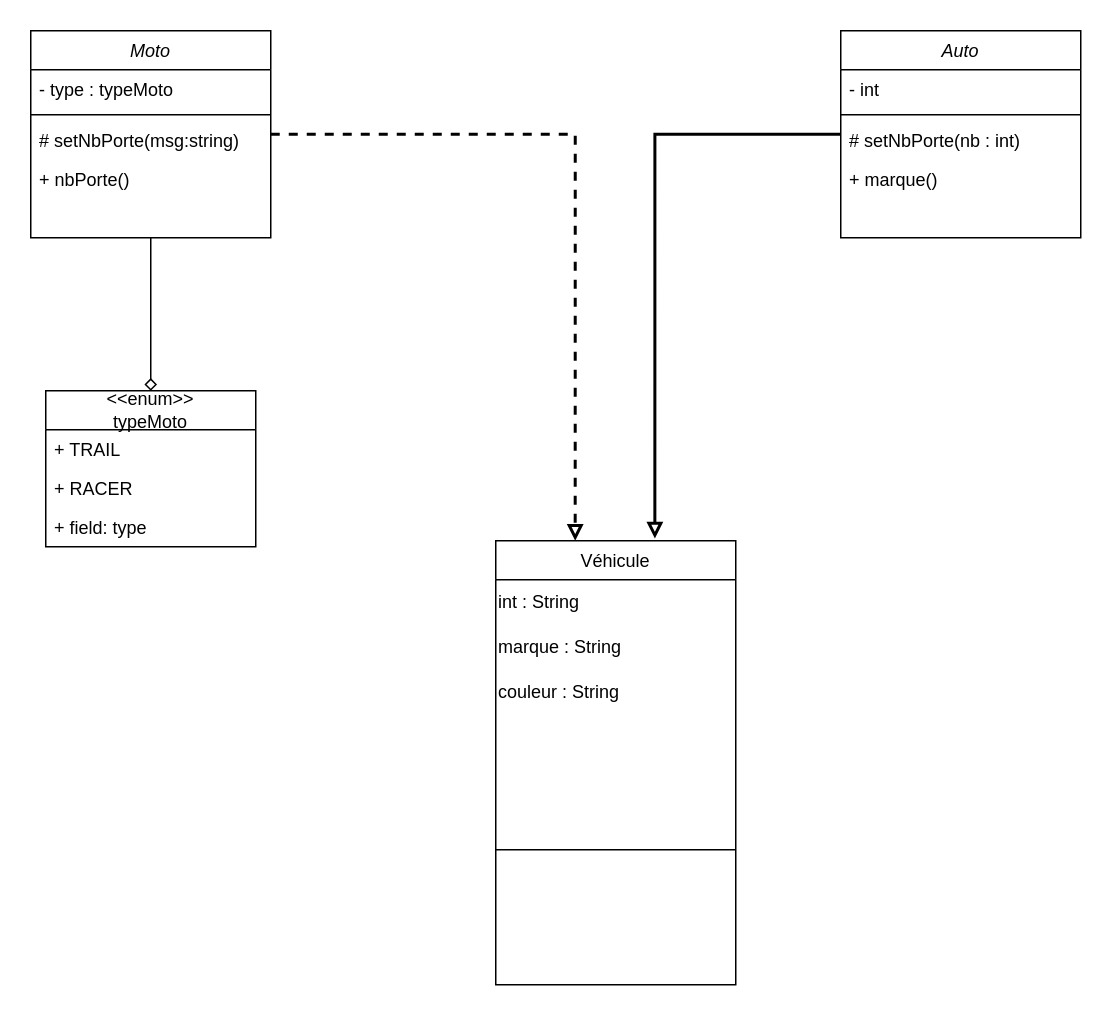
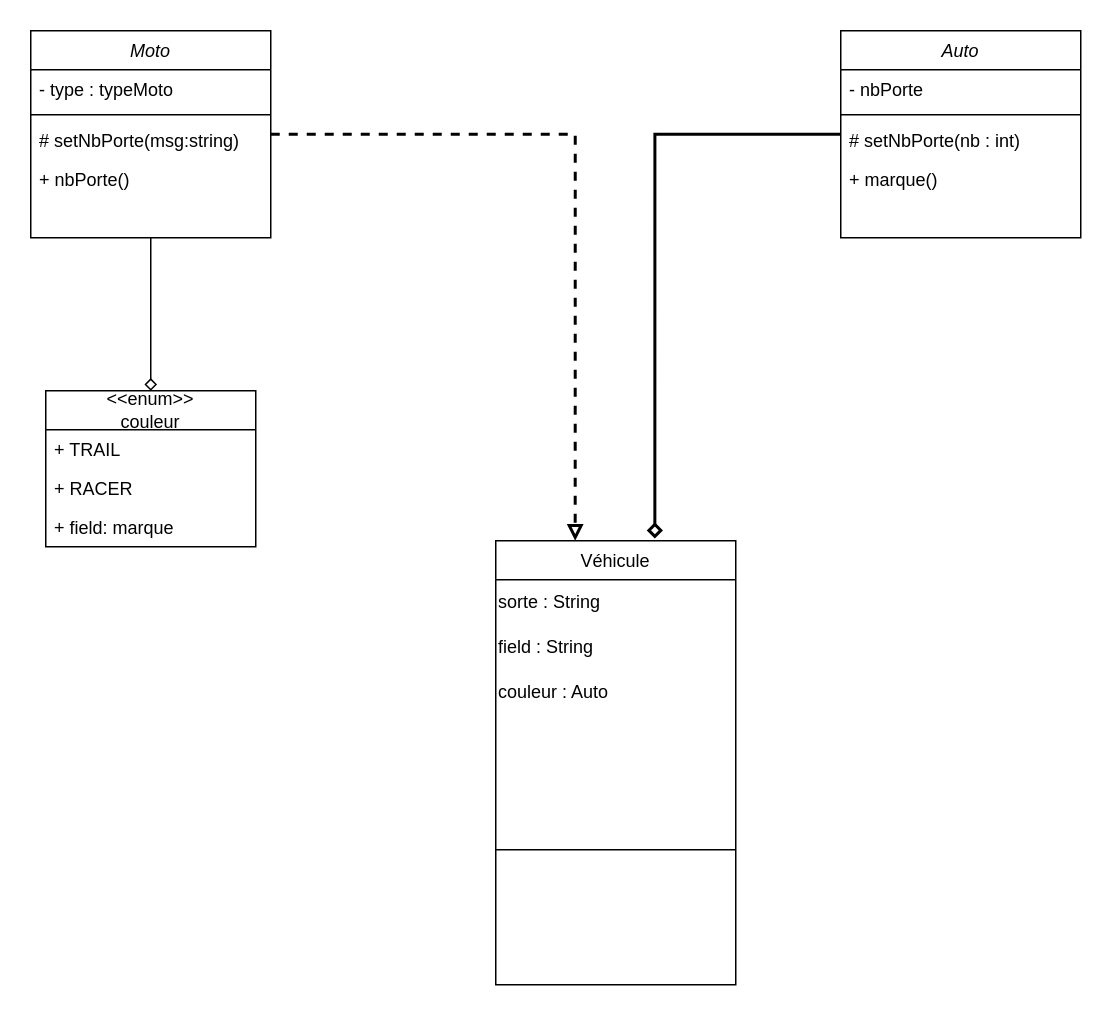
(870, 90) -> (892, 90)
(151, 410) -> (151, 410)
(655, 521) -> (655, 522)
(109, 529) -> (119, 529)
(548, 602) -> (560, 602)
(565, 647) -> (555, 647)
(568, 692) -> (560, 692)
